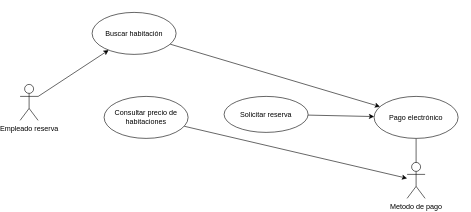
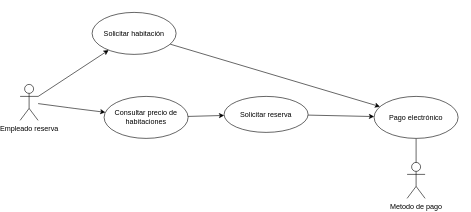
(134, 33) -> (134, 33)
none -> (69, 108)
(293, 152) -> (217, 116)
